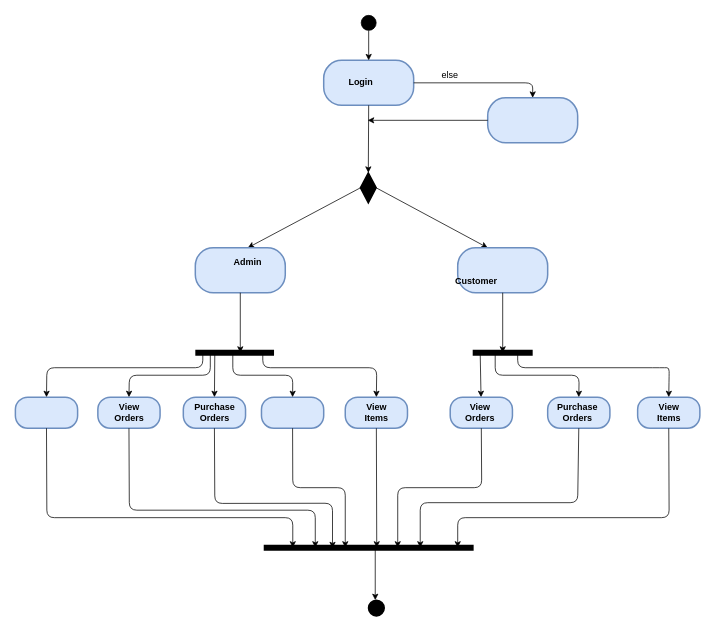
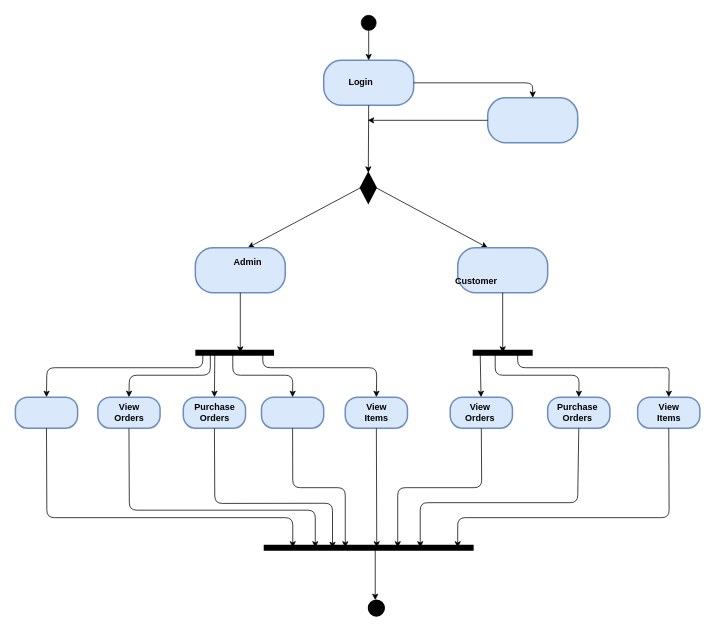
(450, 75) -> none
